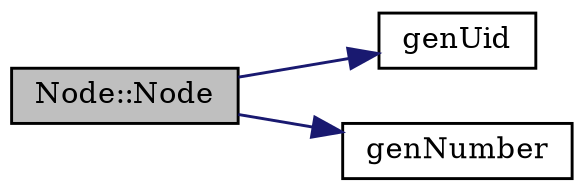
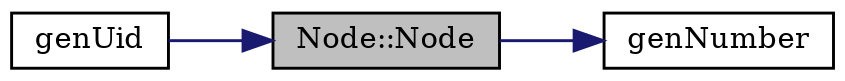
(293, 68) -> (205, 41)
